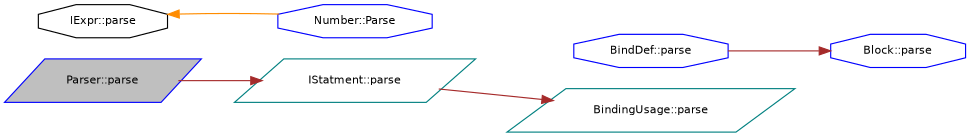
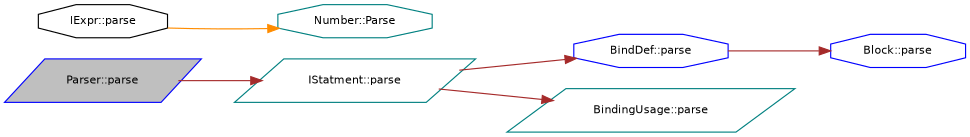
(229, 13) -> (218, 29)
(355, 21) -> (355, 21)
none -> (512, 65)
